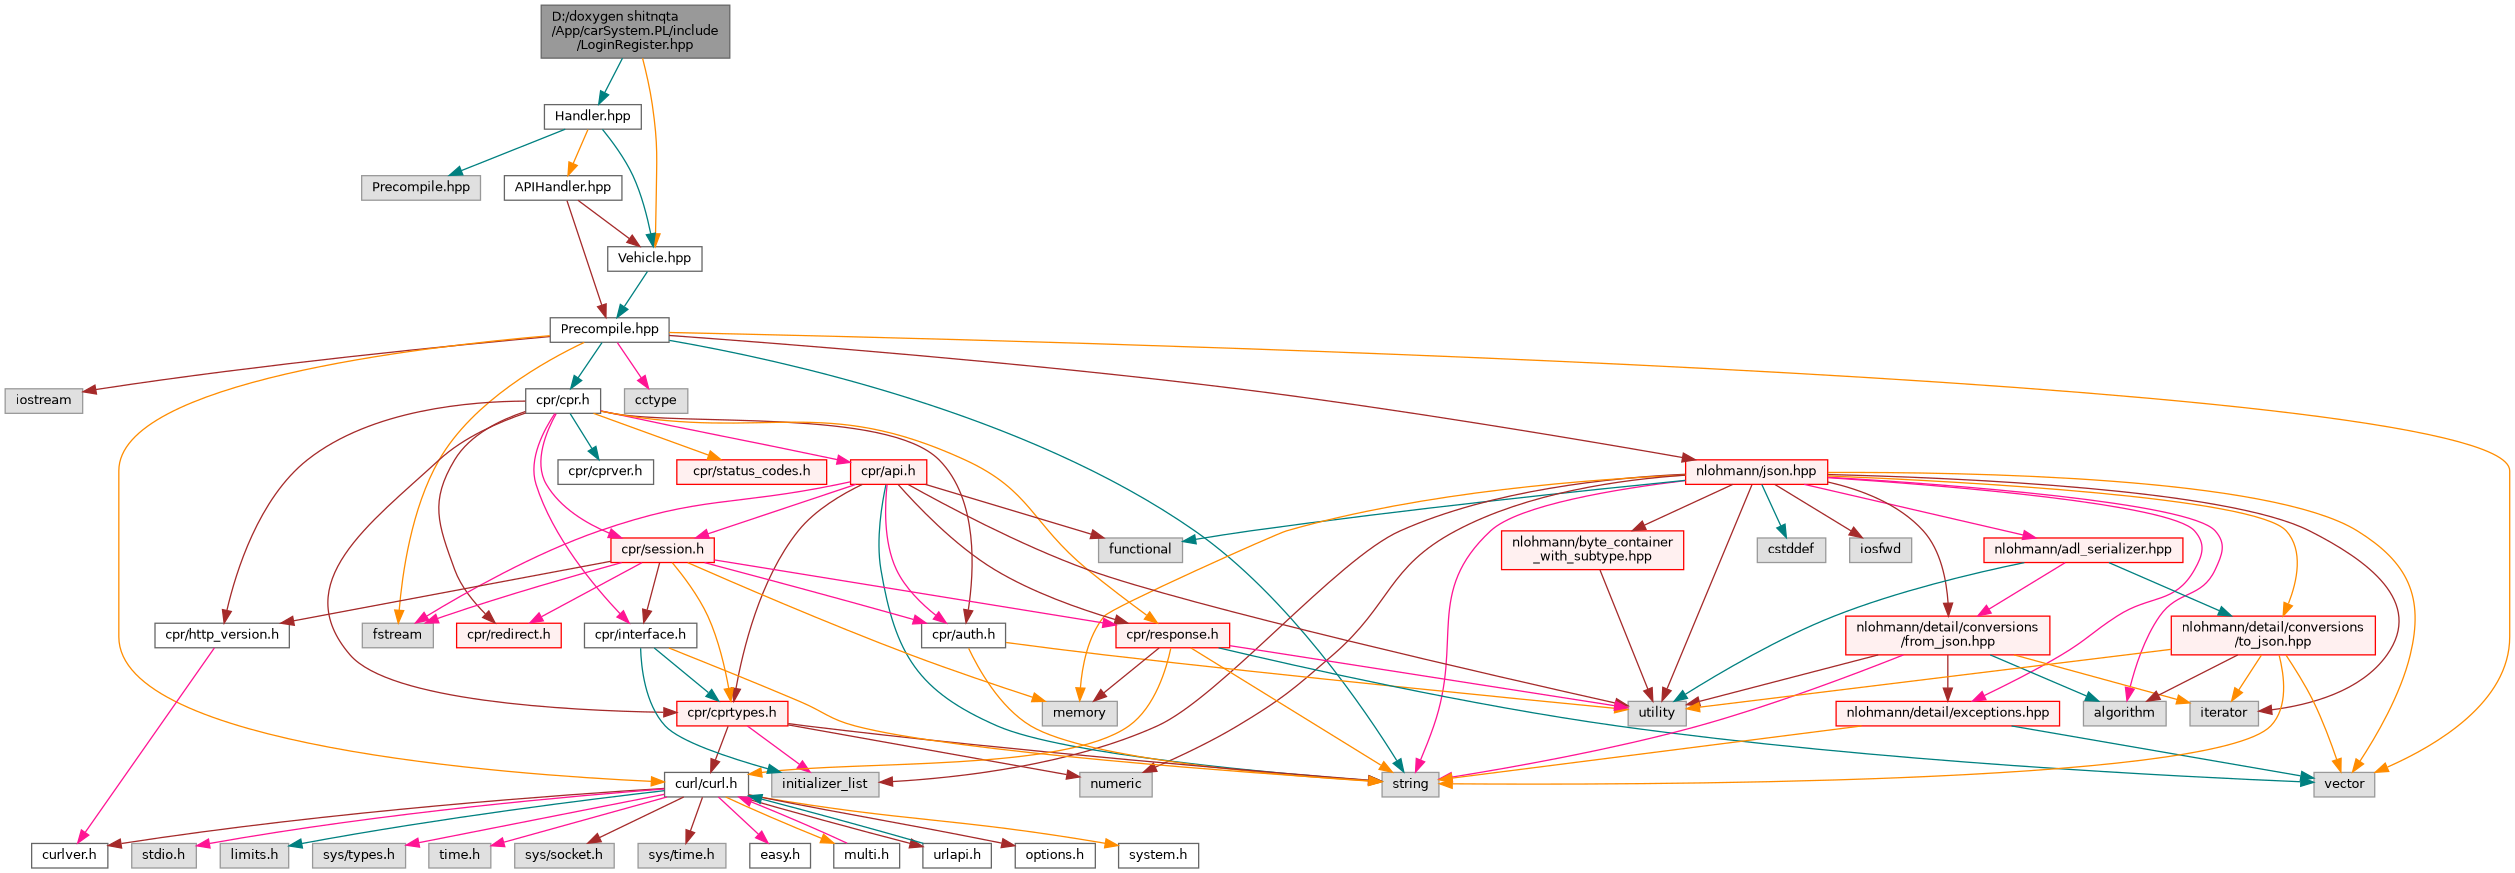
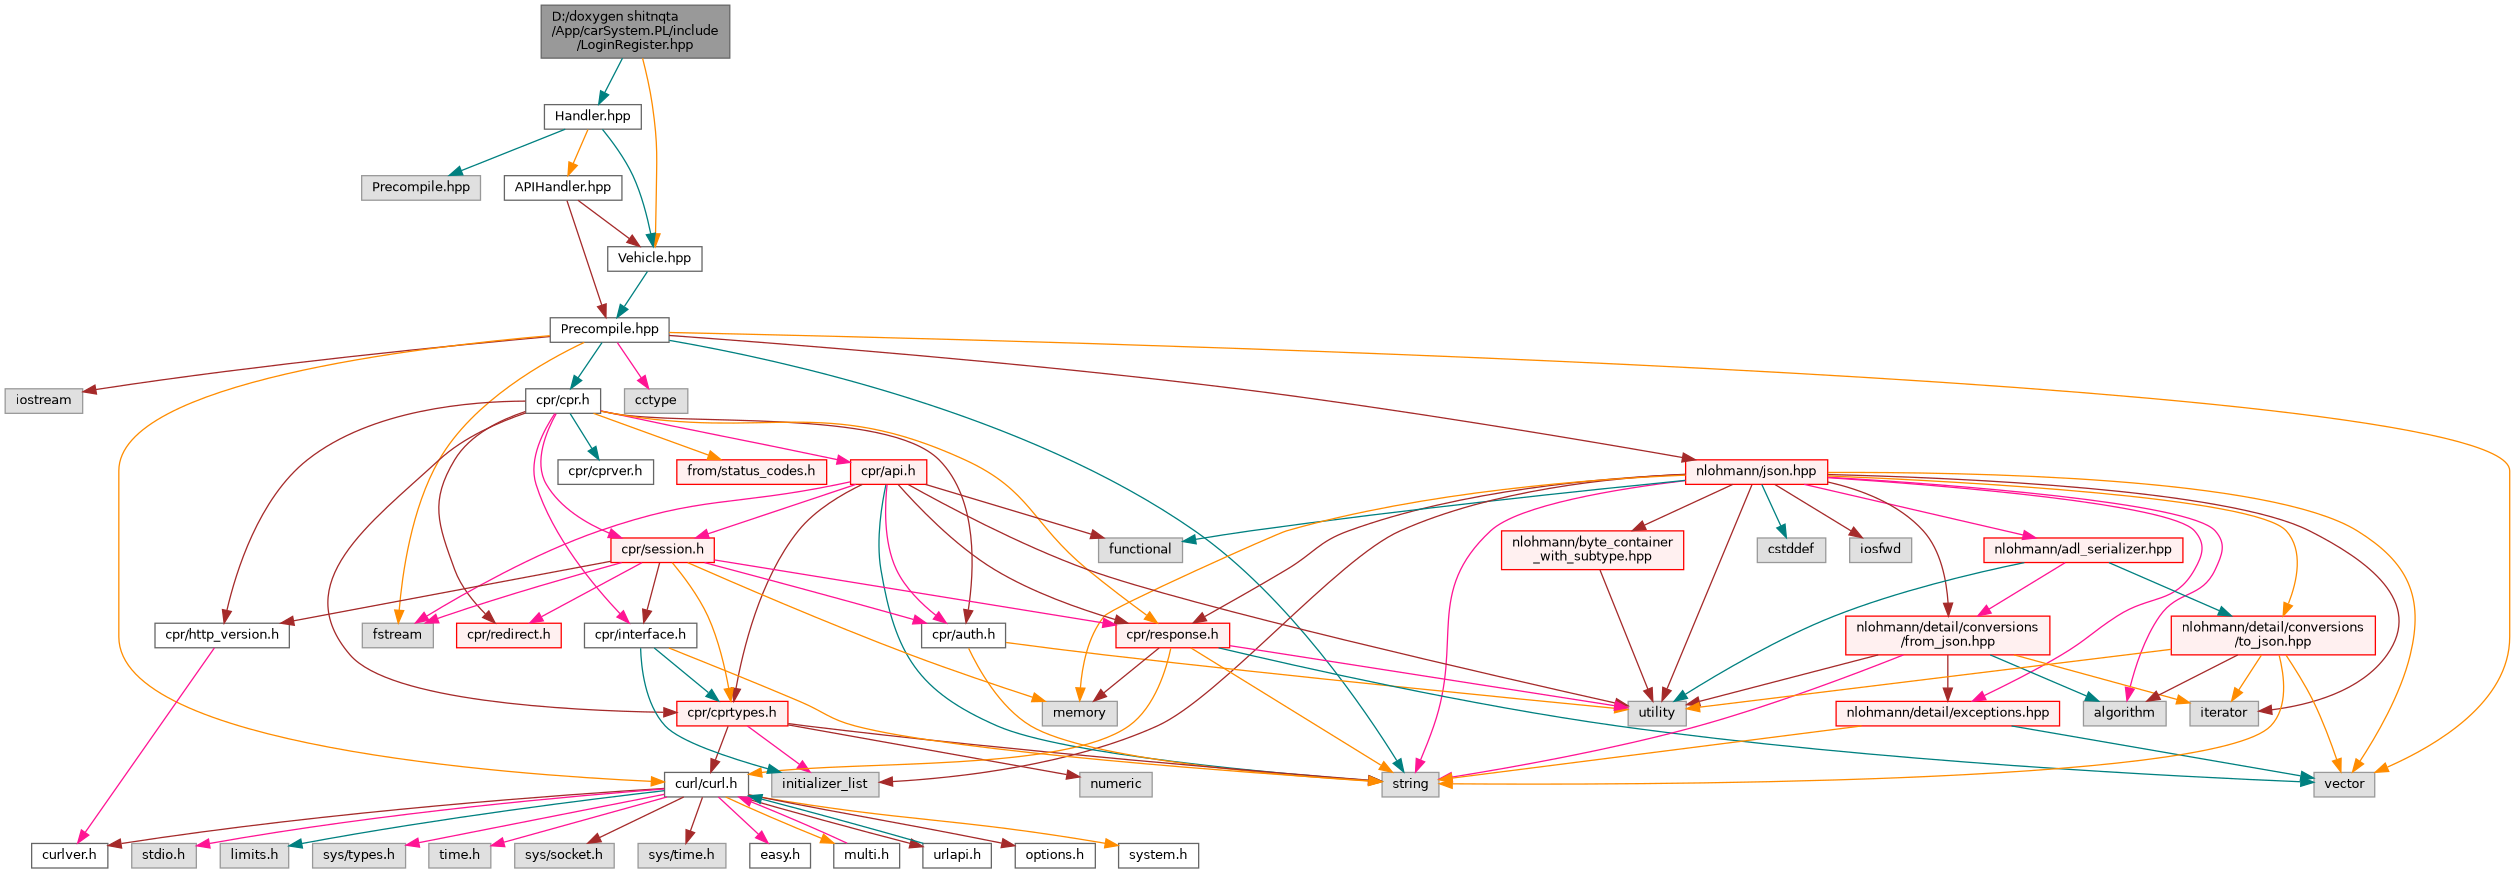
(752, 472) -> (752, 472)
(1398, 578) -> (1371, 524)
